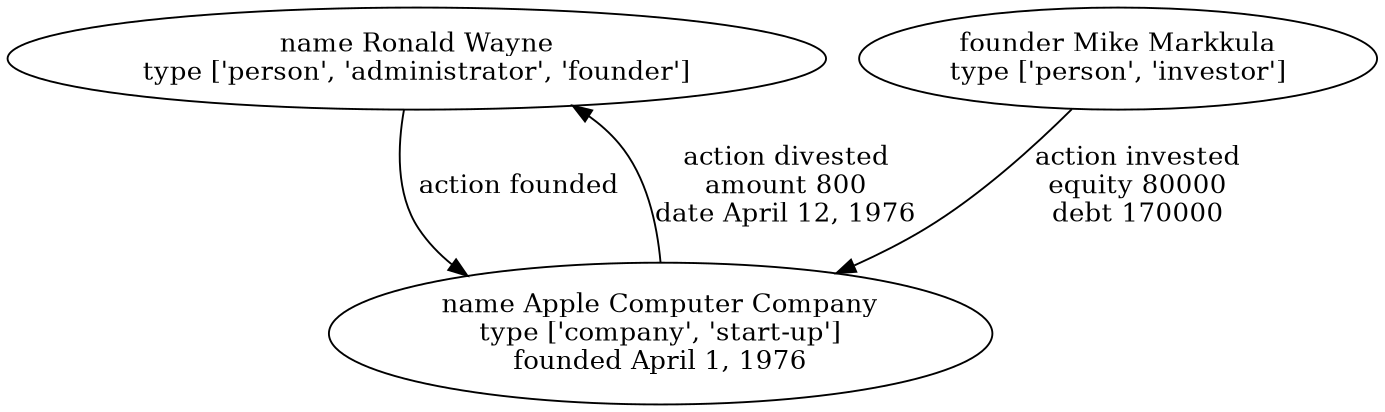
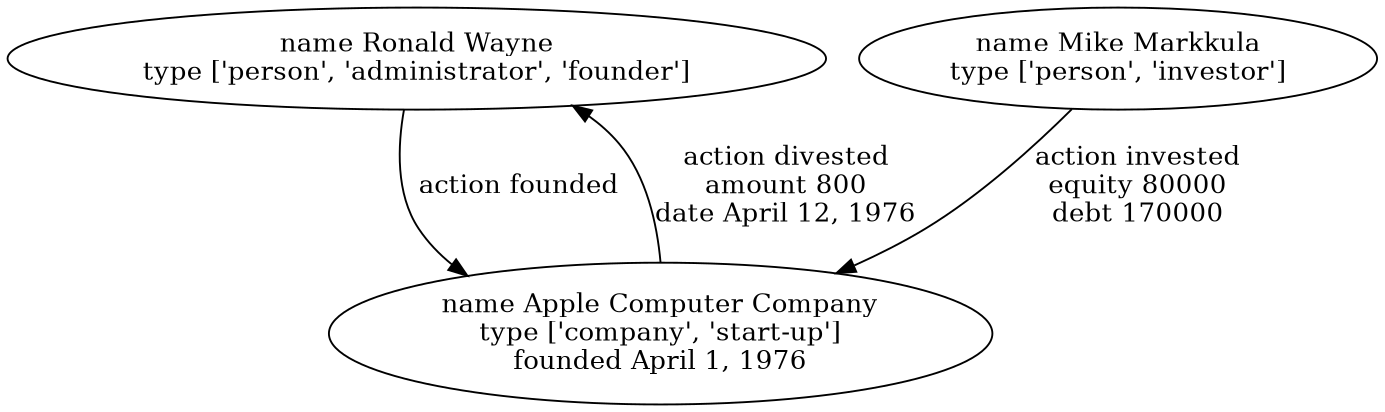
(1118, 59) -> (1118, 59)
